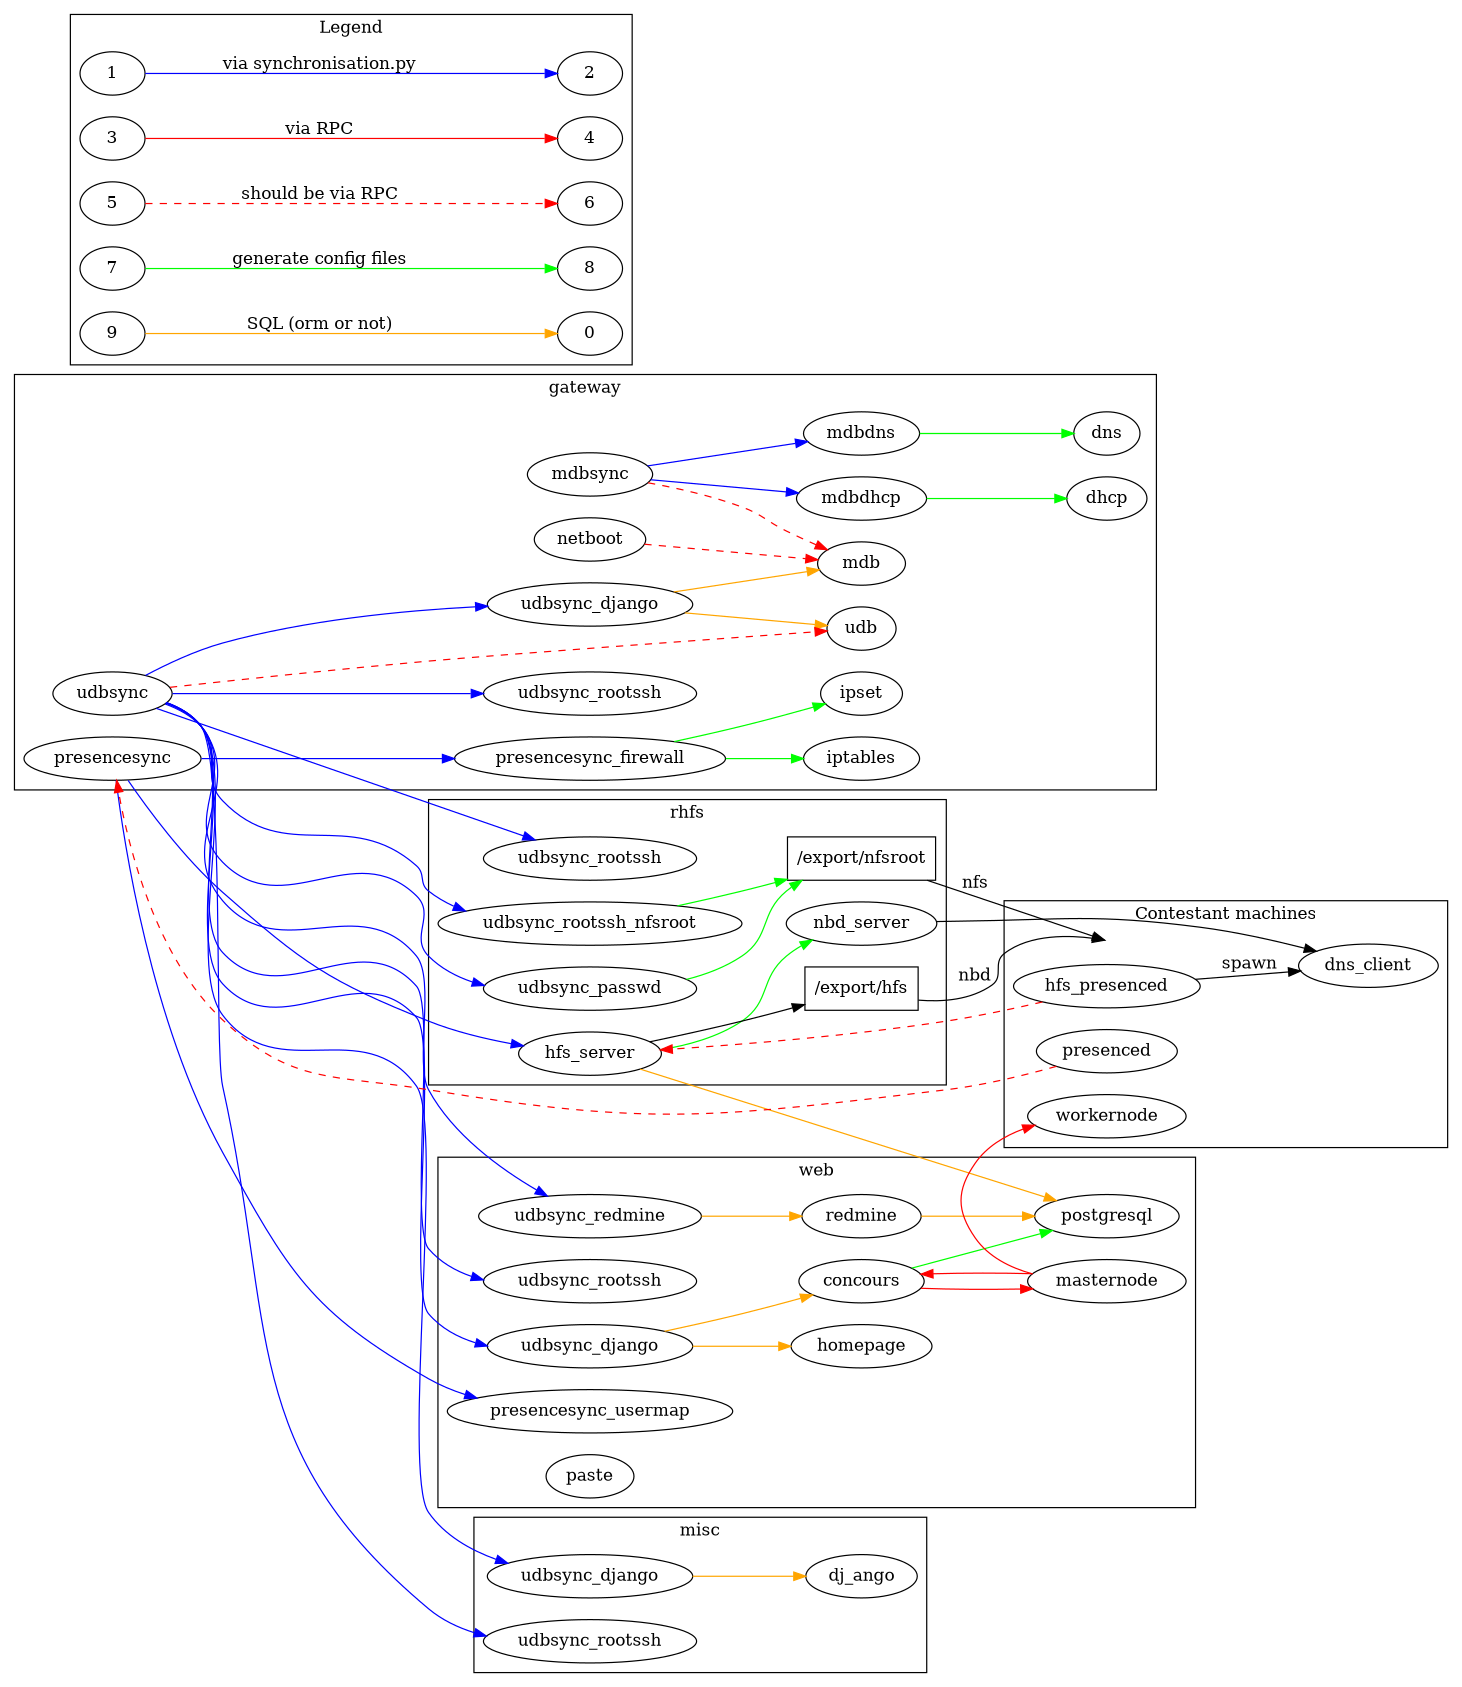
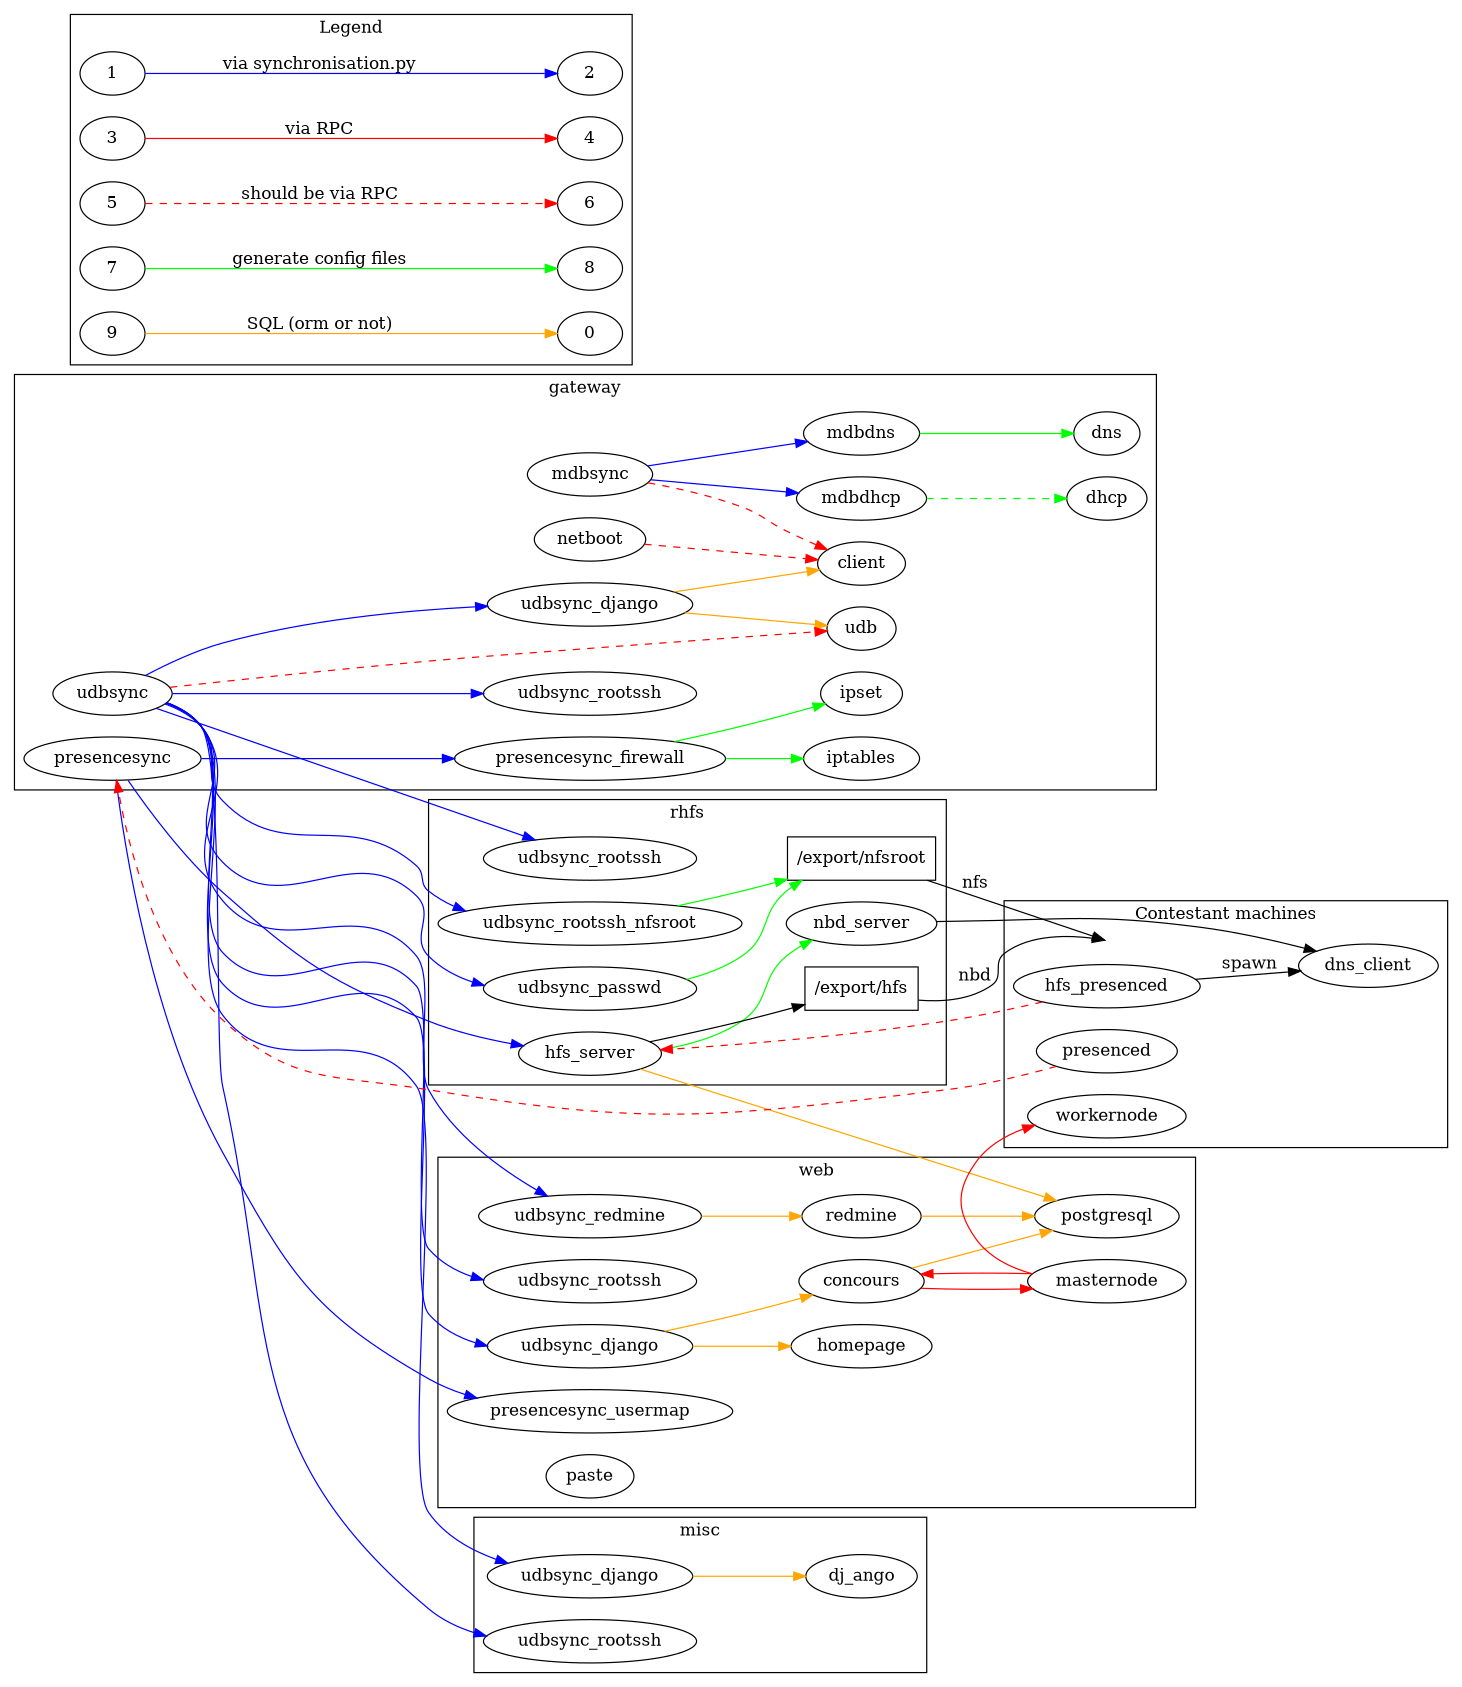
(991, 499) -> (991, 499)
(862, 564) -> (862, 564)
(976, 1251) -> (976, 1251)
